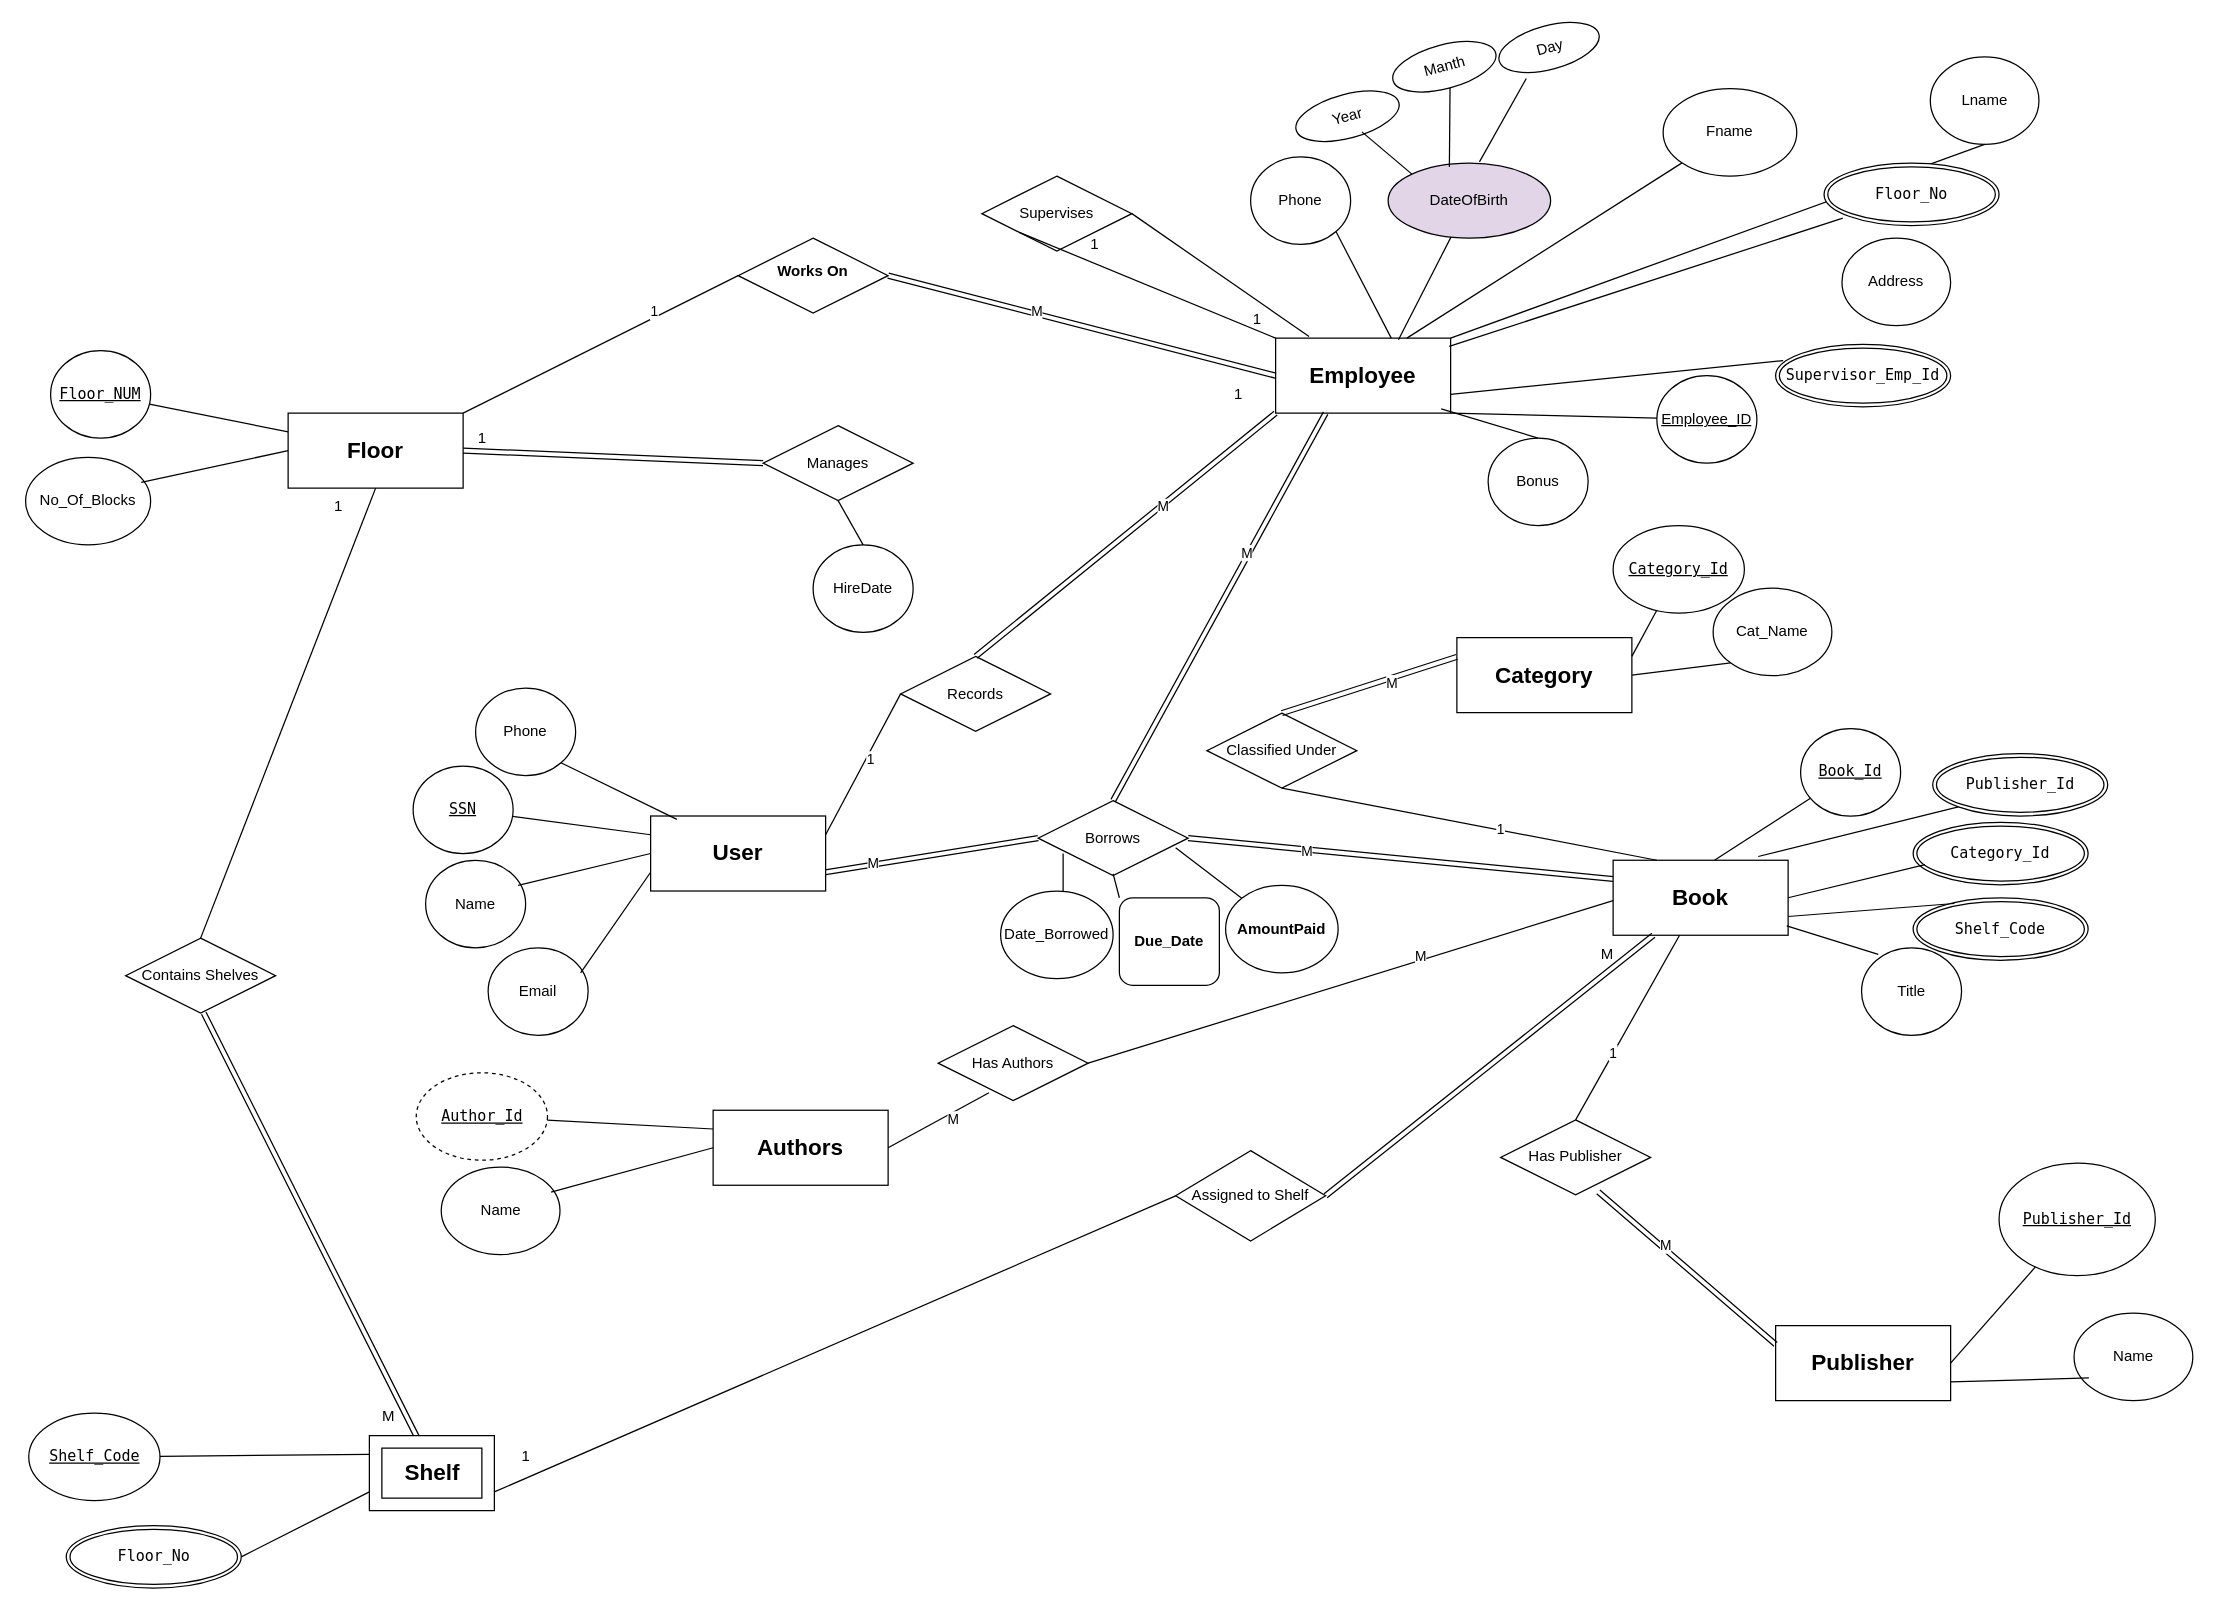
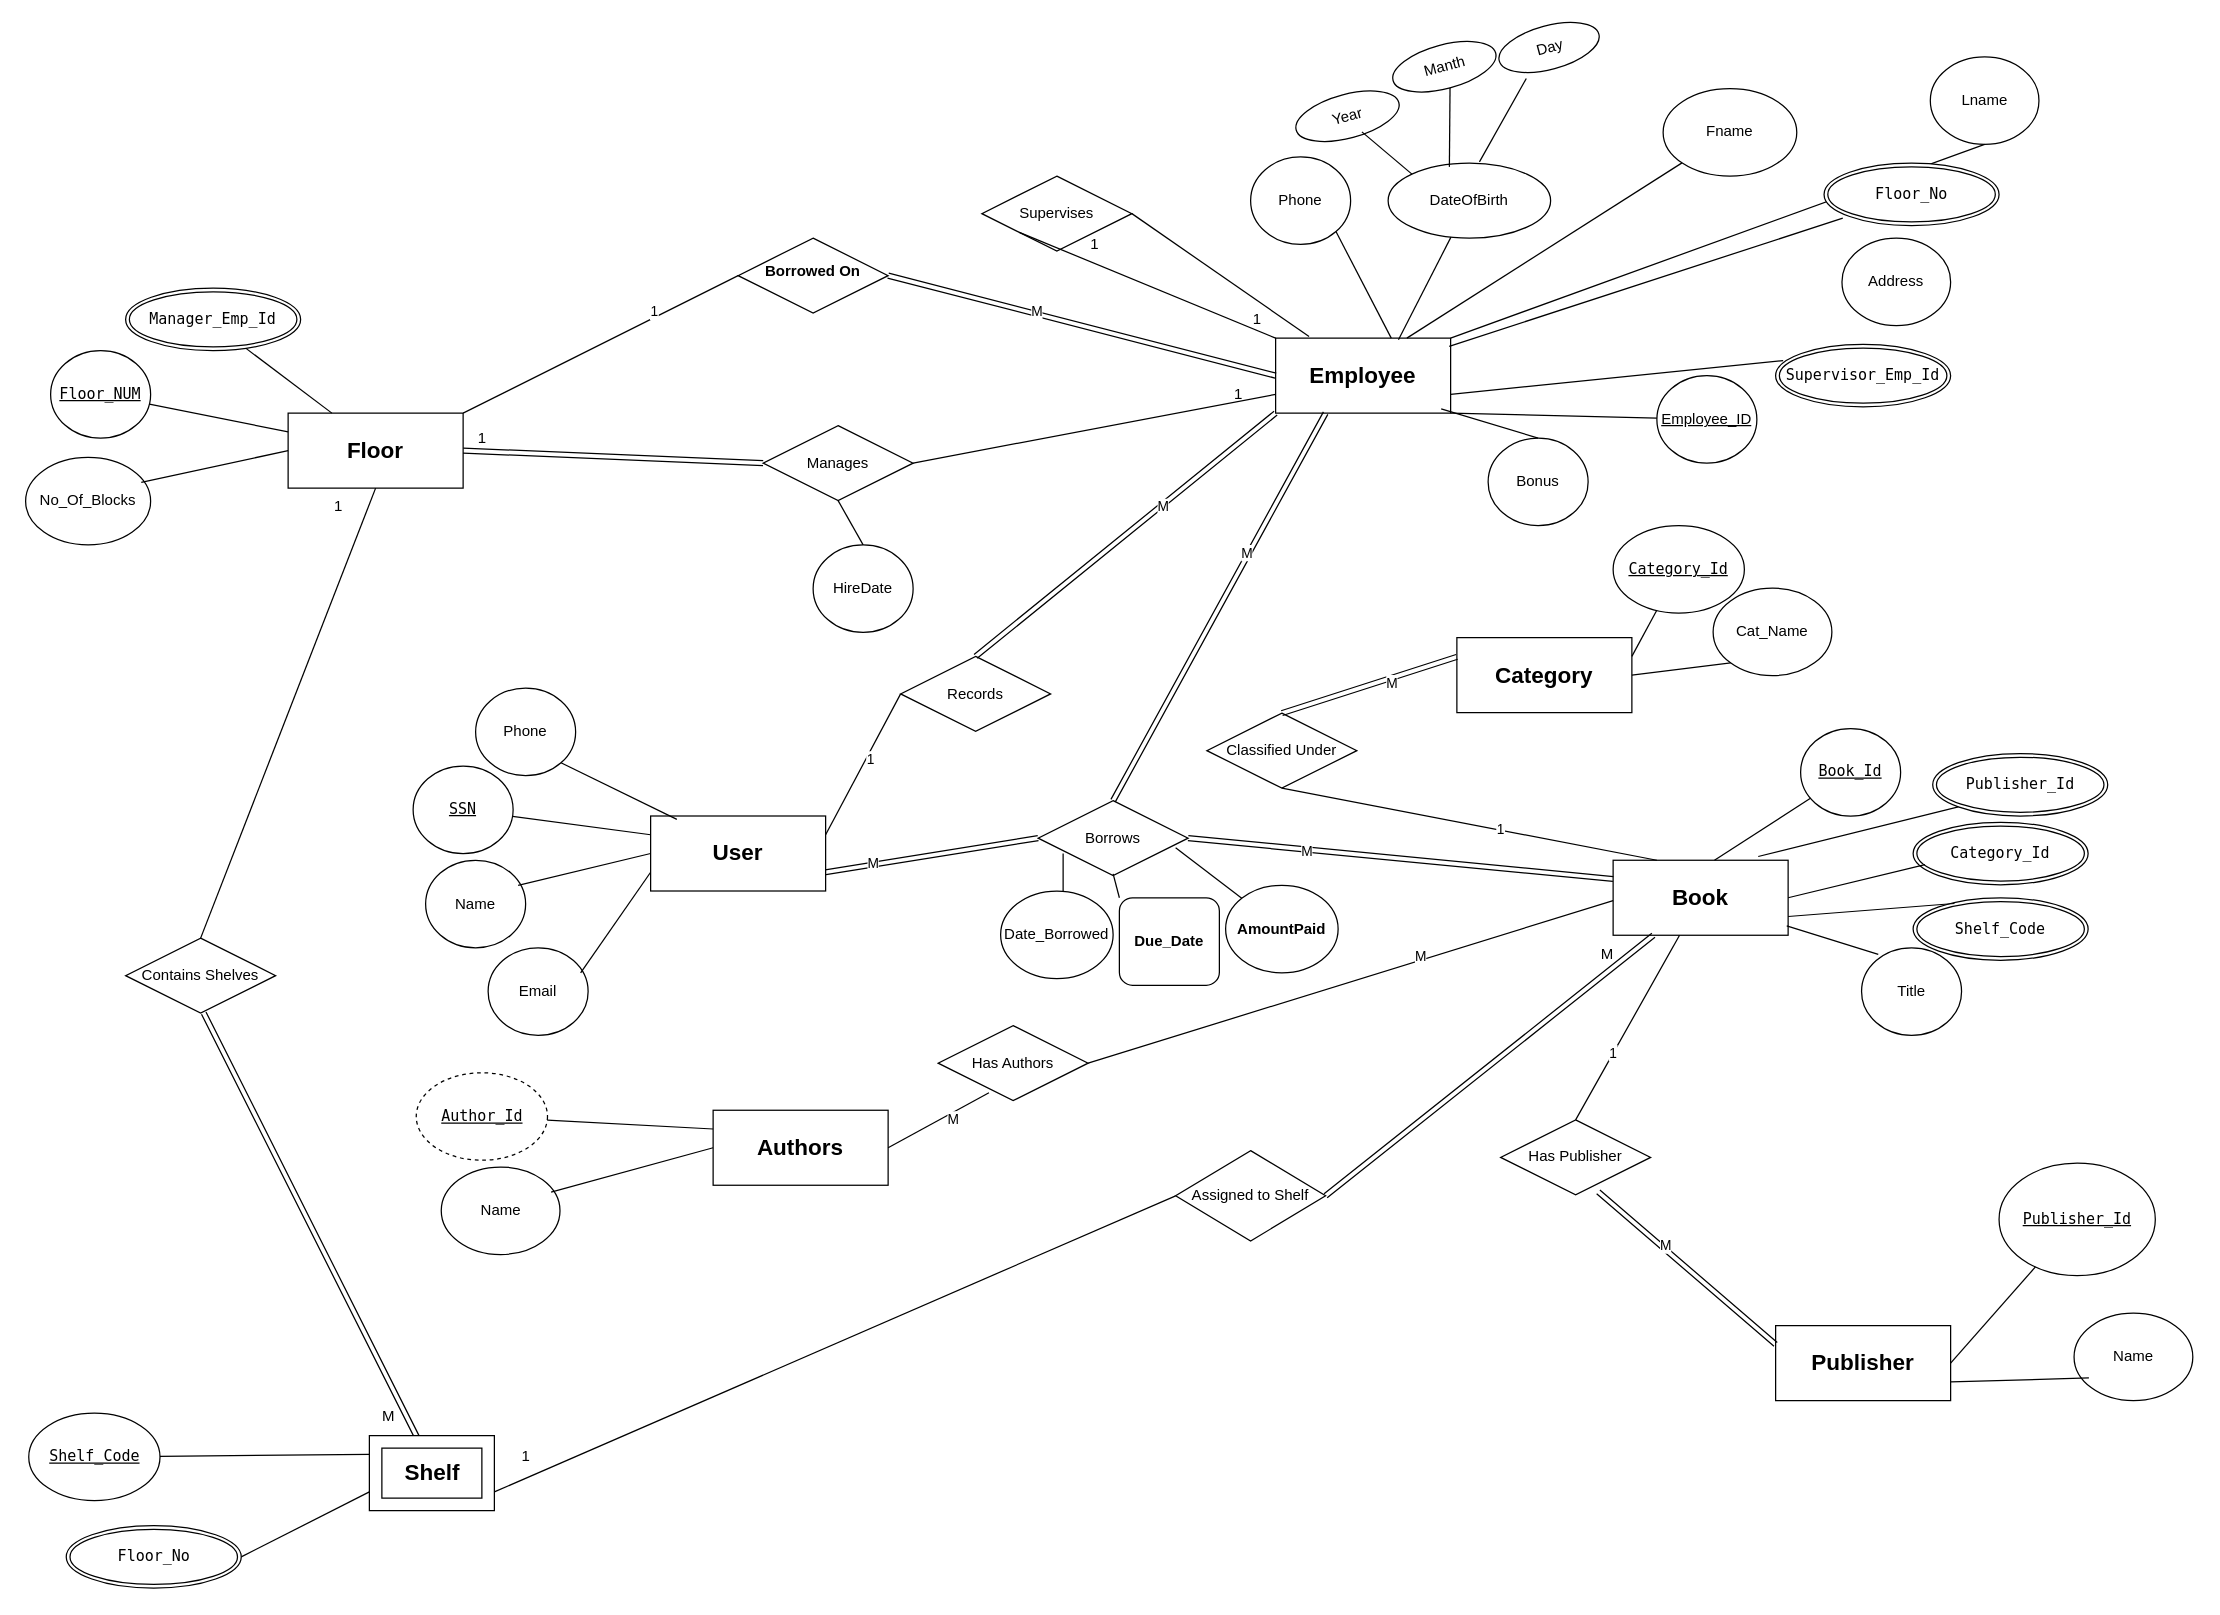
(1469, 201) -> (1469, 201)
(813, 276) -> (813, 276)
none -> (213, 319)
none -> (289, 381)
none -> (1094, 429)
